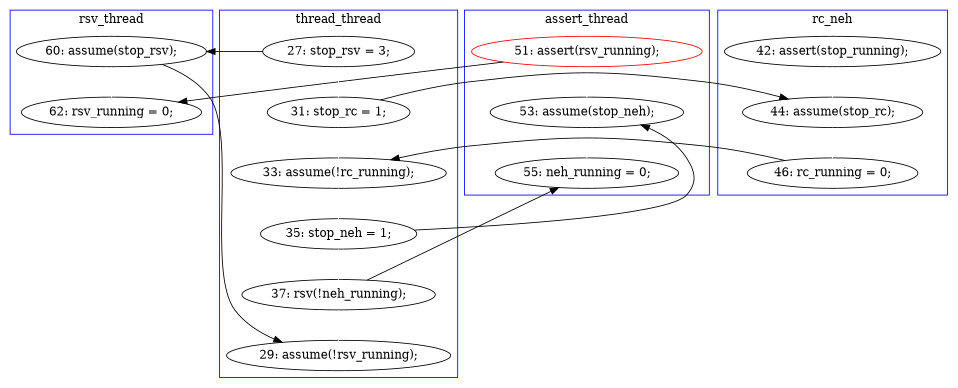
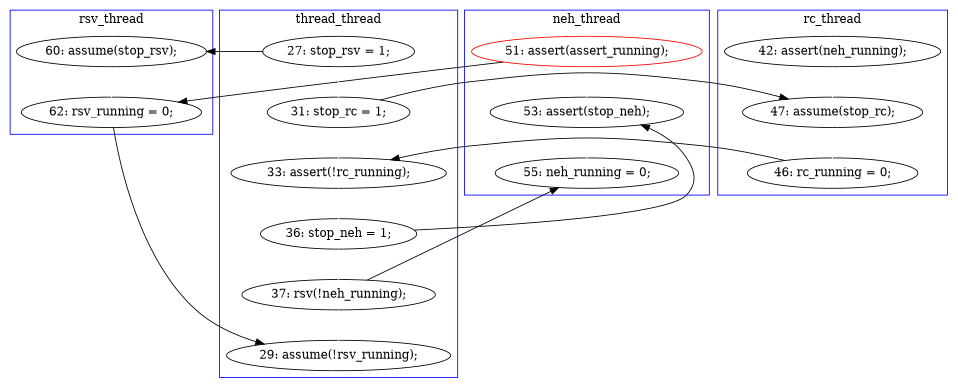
(587, 20) -> (587, 20)
(833, 20) -> (833, 20)
(339, 52) -> (339, 52)
(587, 52) -> (587, 52)
(833, 52) -> (833, 52)
(587, 112) -> (587, 112)
(833, 112) -> (833, 112)
(339, 173) -> (339, 173)
(339, 234) -> (339, 234)
(225, 280) -> (155, 256)
